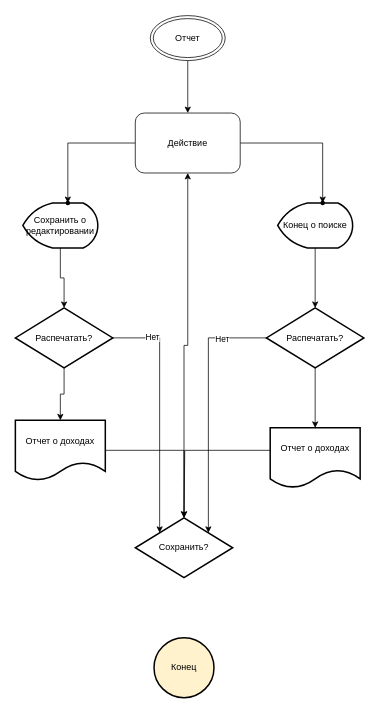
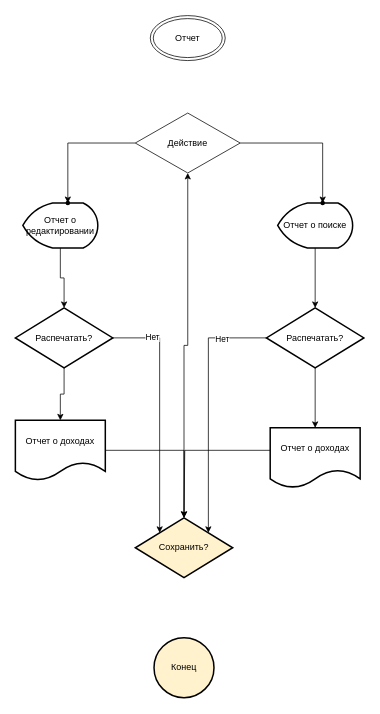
(188, 84) -> none
(188, 143) -> (188, 143)
(60, 225) -> (60, 225)
(315, 225) -> (315, 225)
(184, 548) -> (184, 548)
